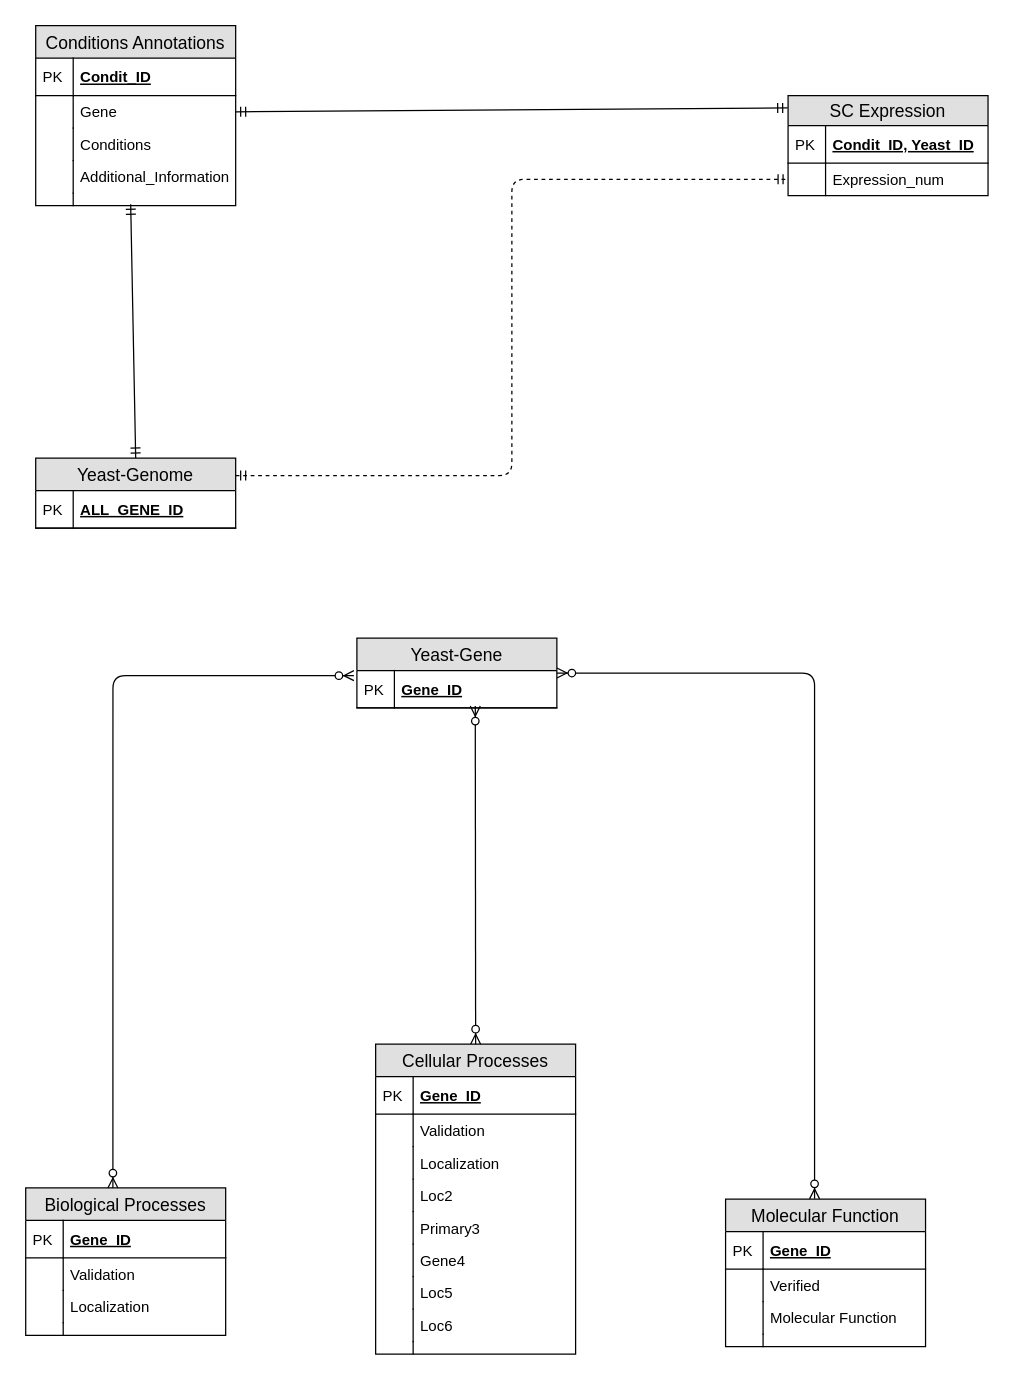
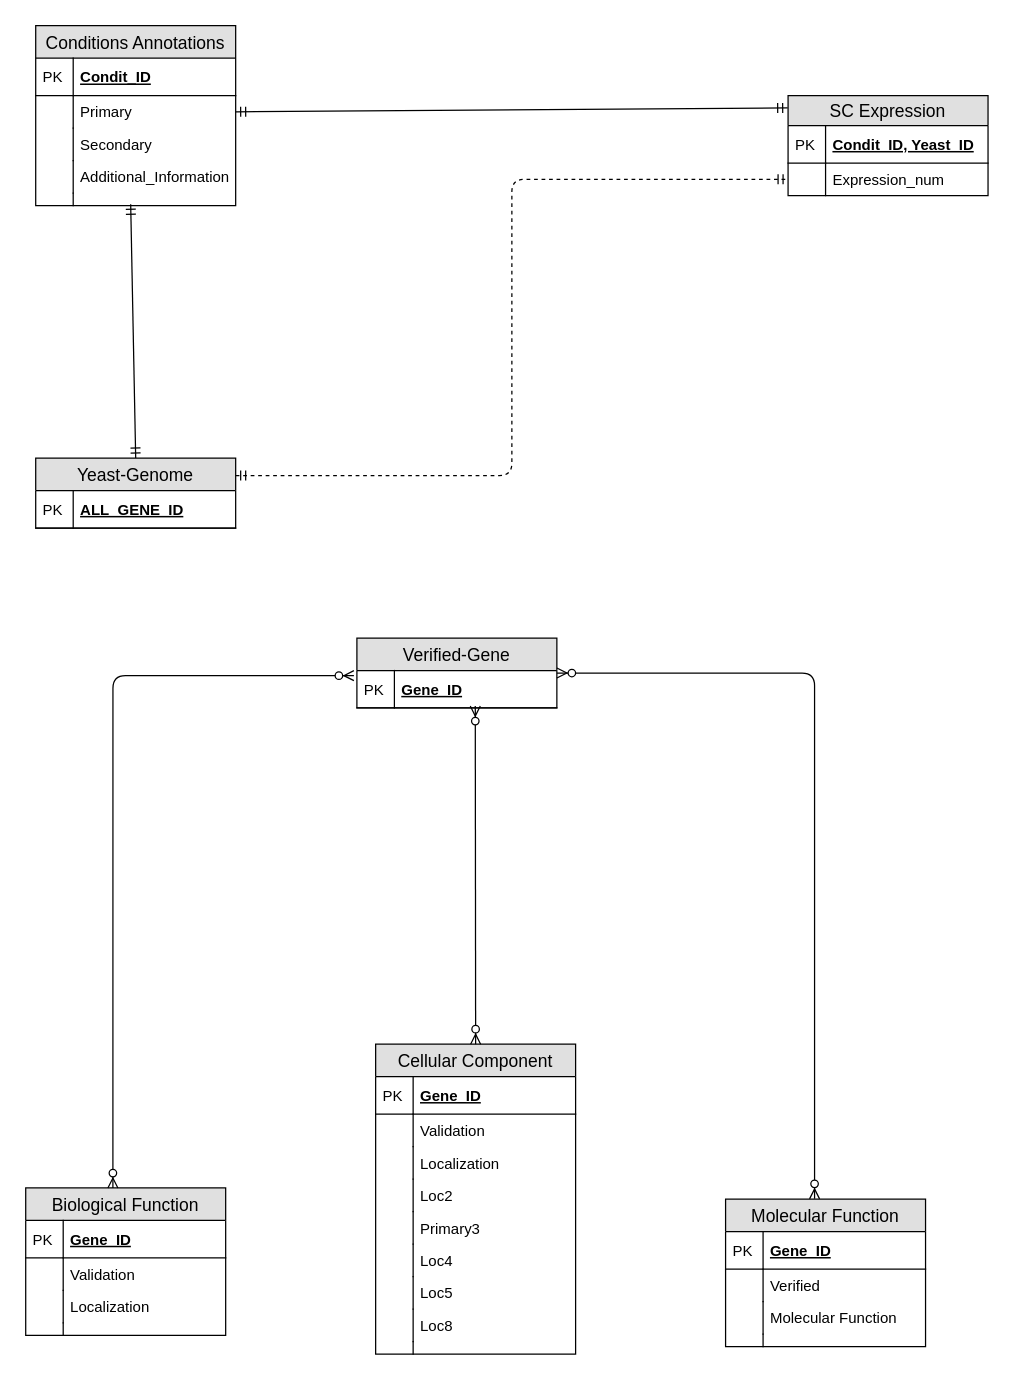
(97, 113) -> (107, 113)
(118, 145) -> (118, 145)
(456, 655) -> (456, 655)
(475, 1062) -> (475, 1062)
(125, 1205) -> (125, 1205)
(441, 1261) -> (437, 1261)
(437, 1326) -> (437, 1326)
